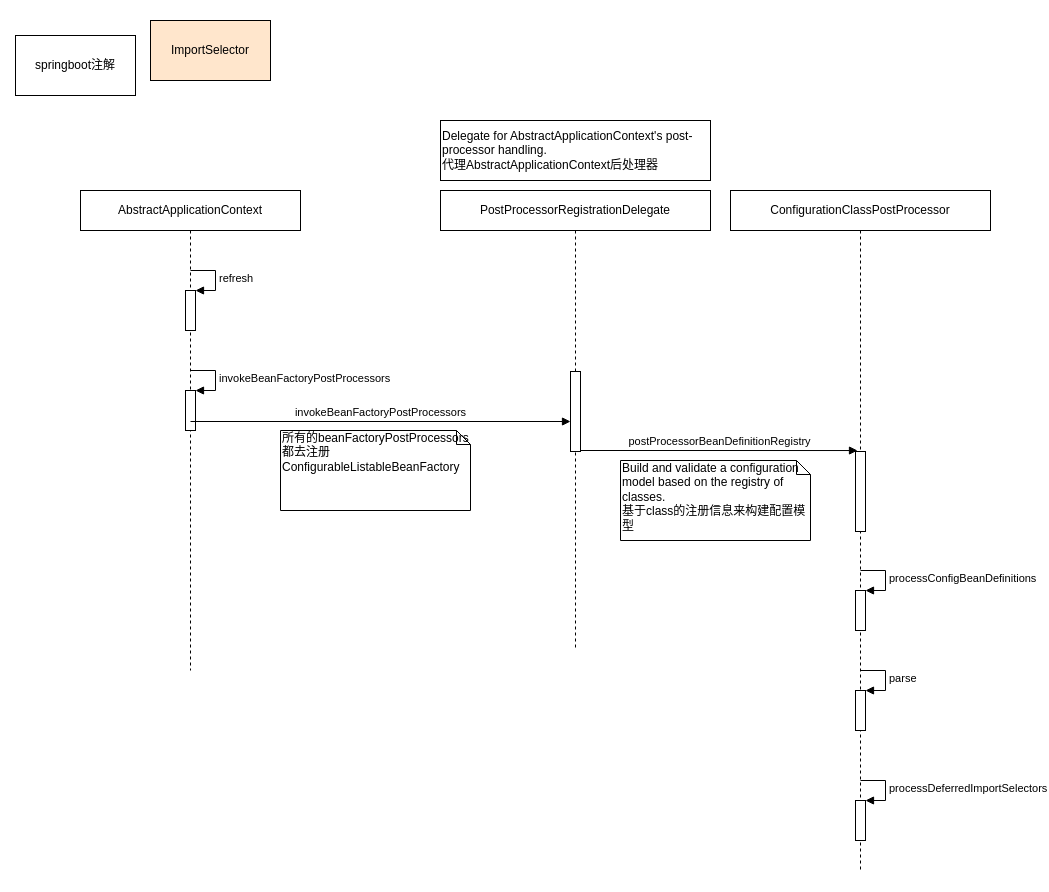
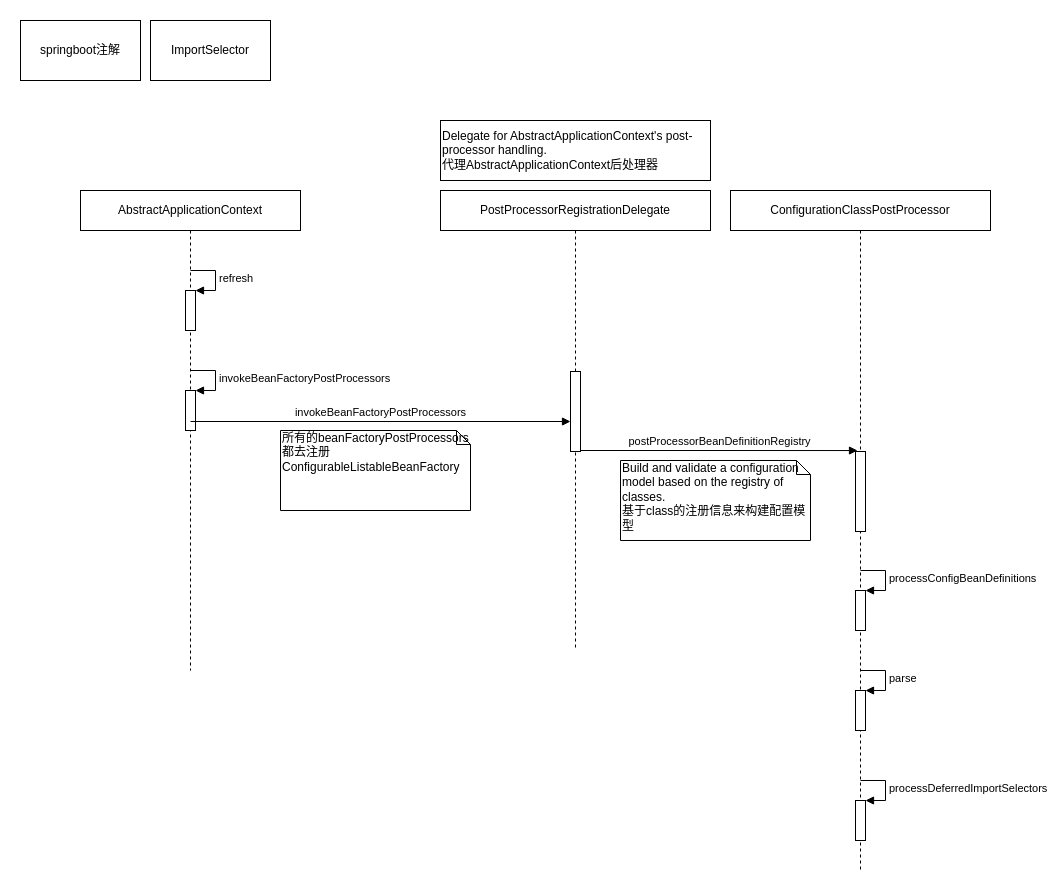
(211, 51) -> (211, 51)
(76, 66) -> (81, 51)
